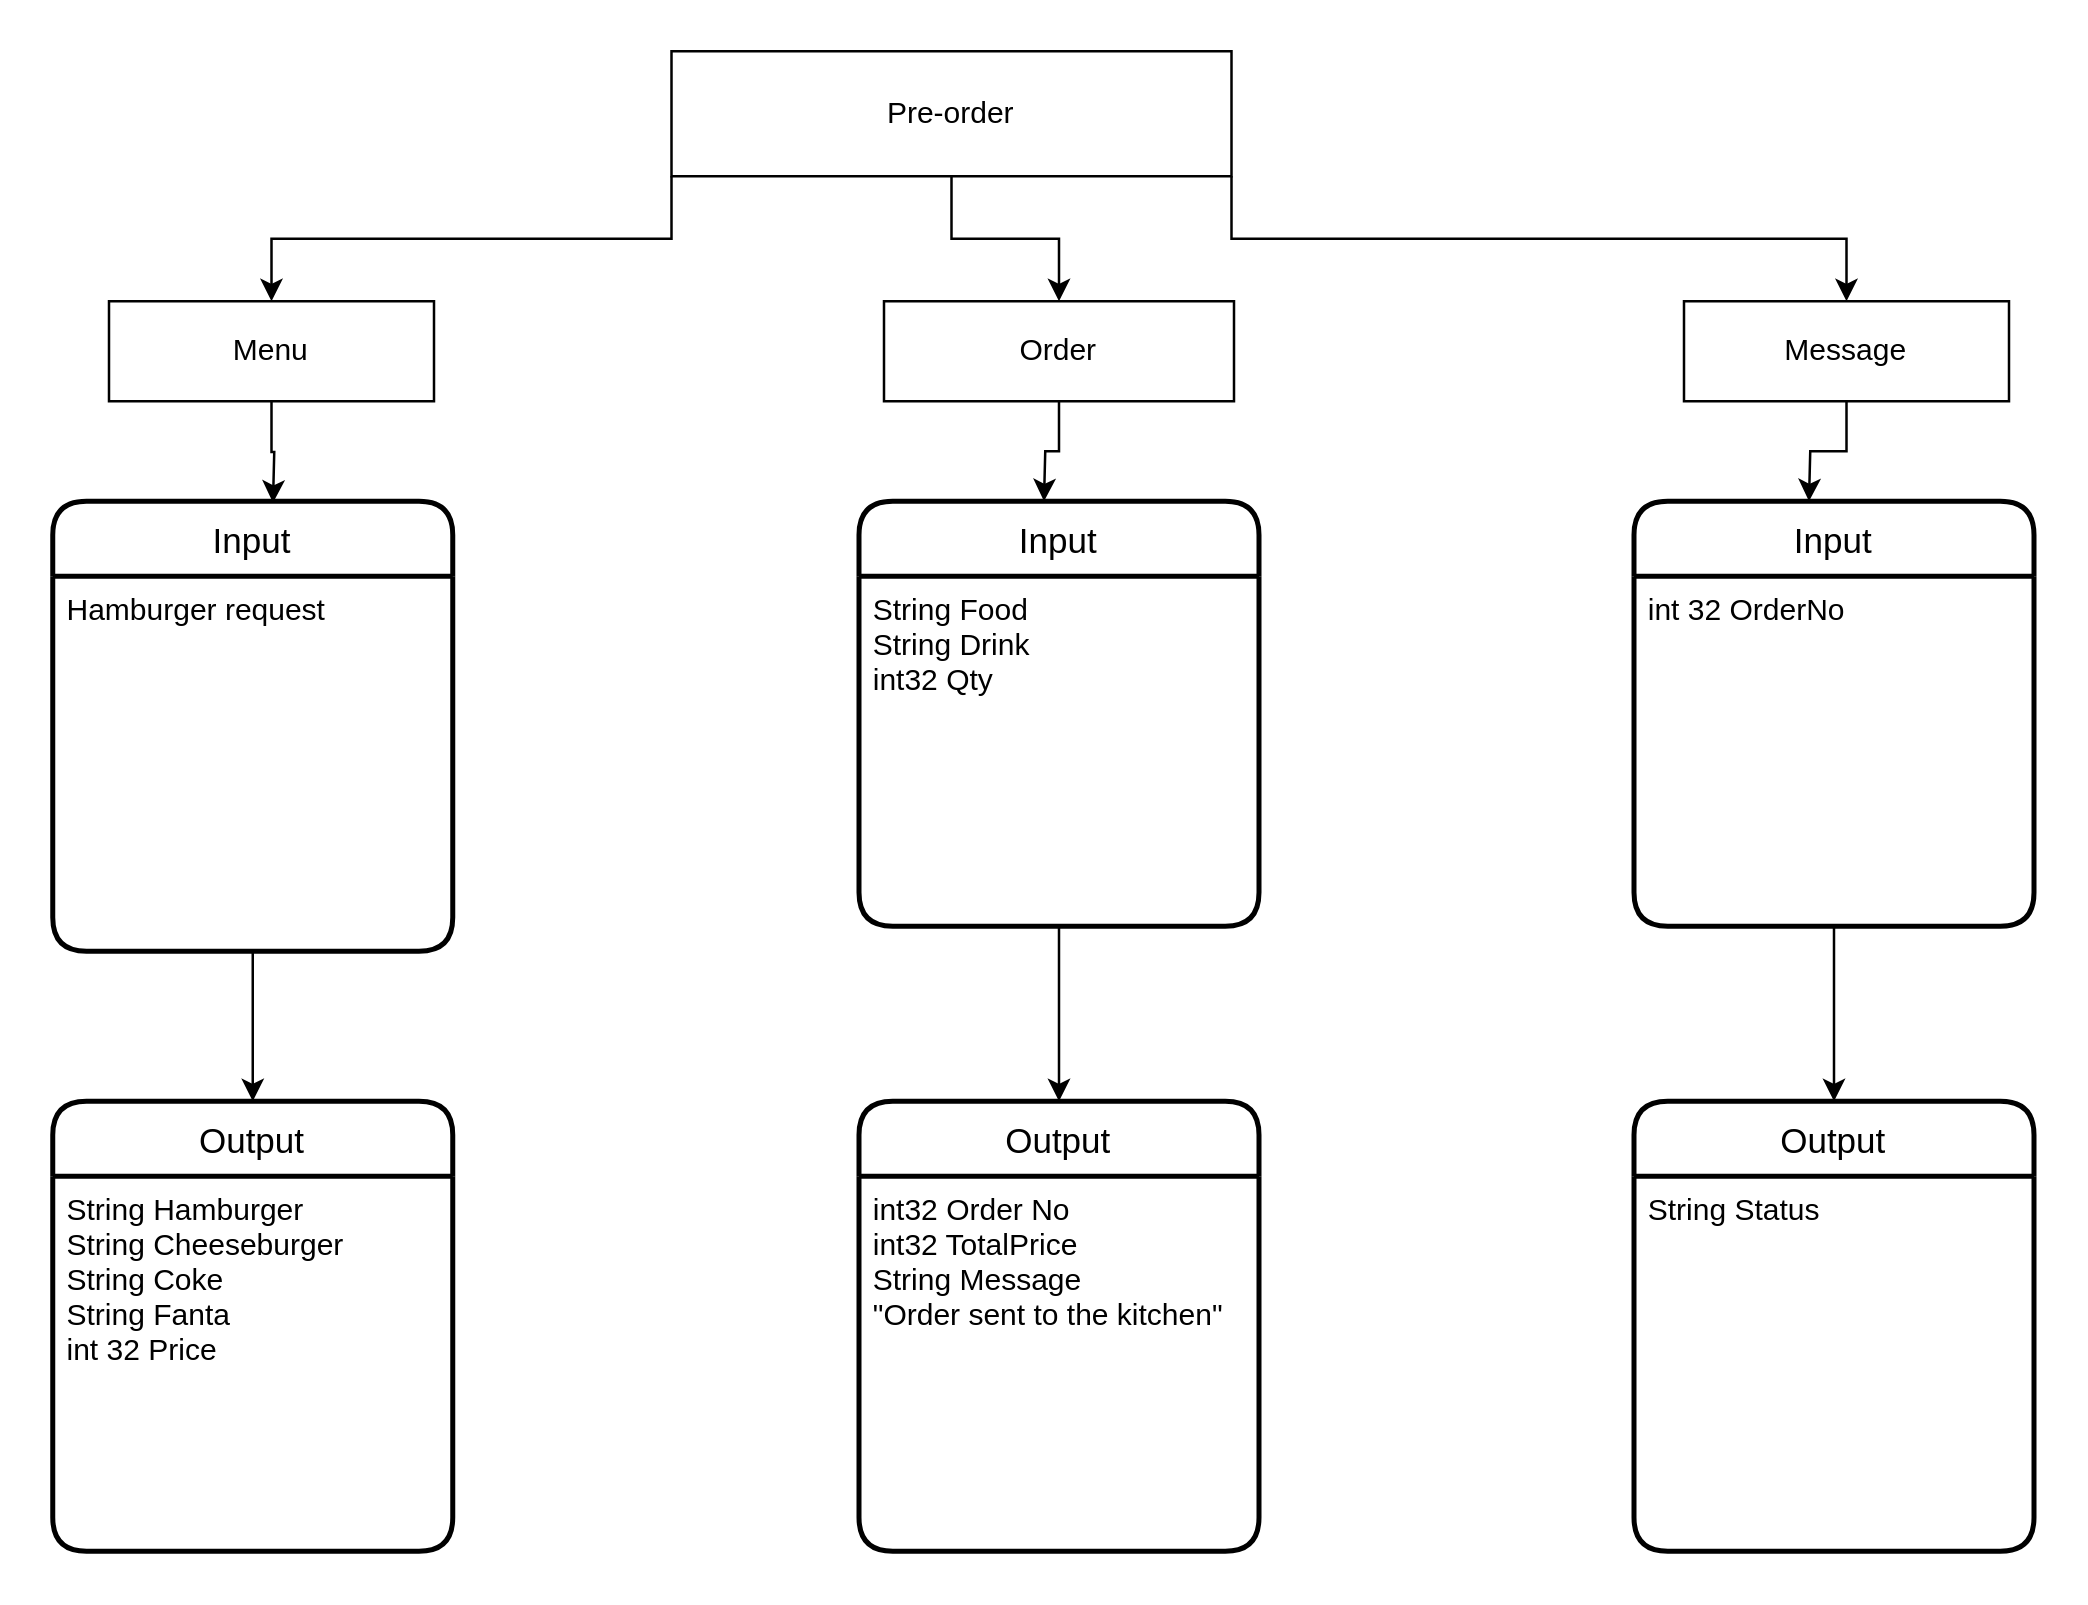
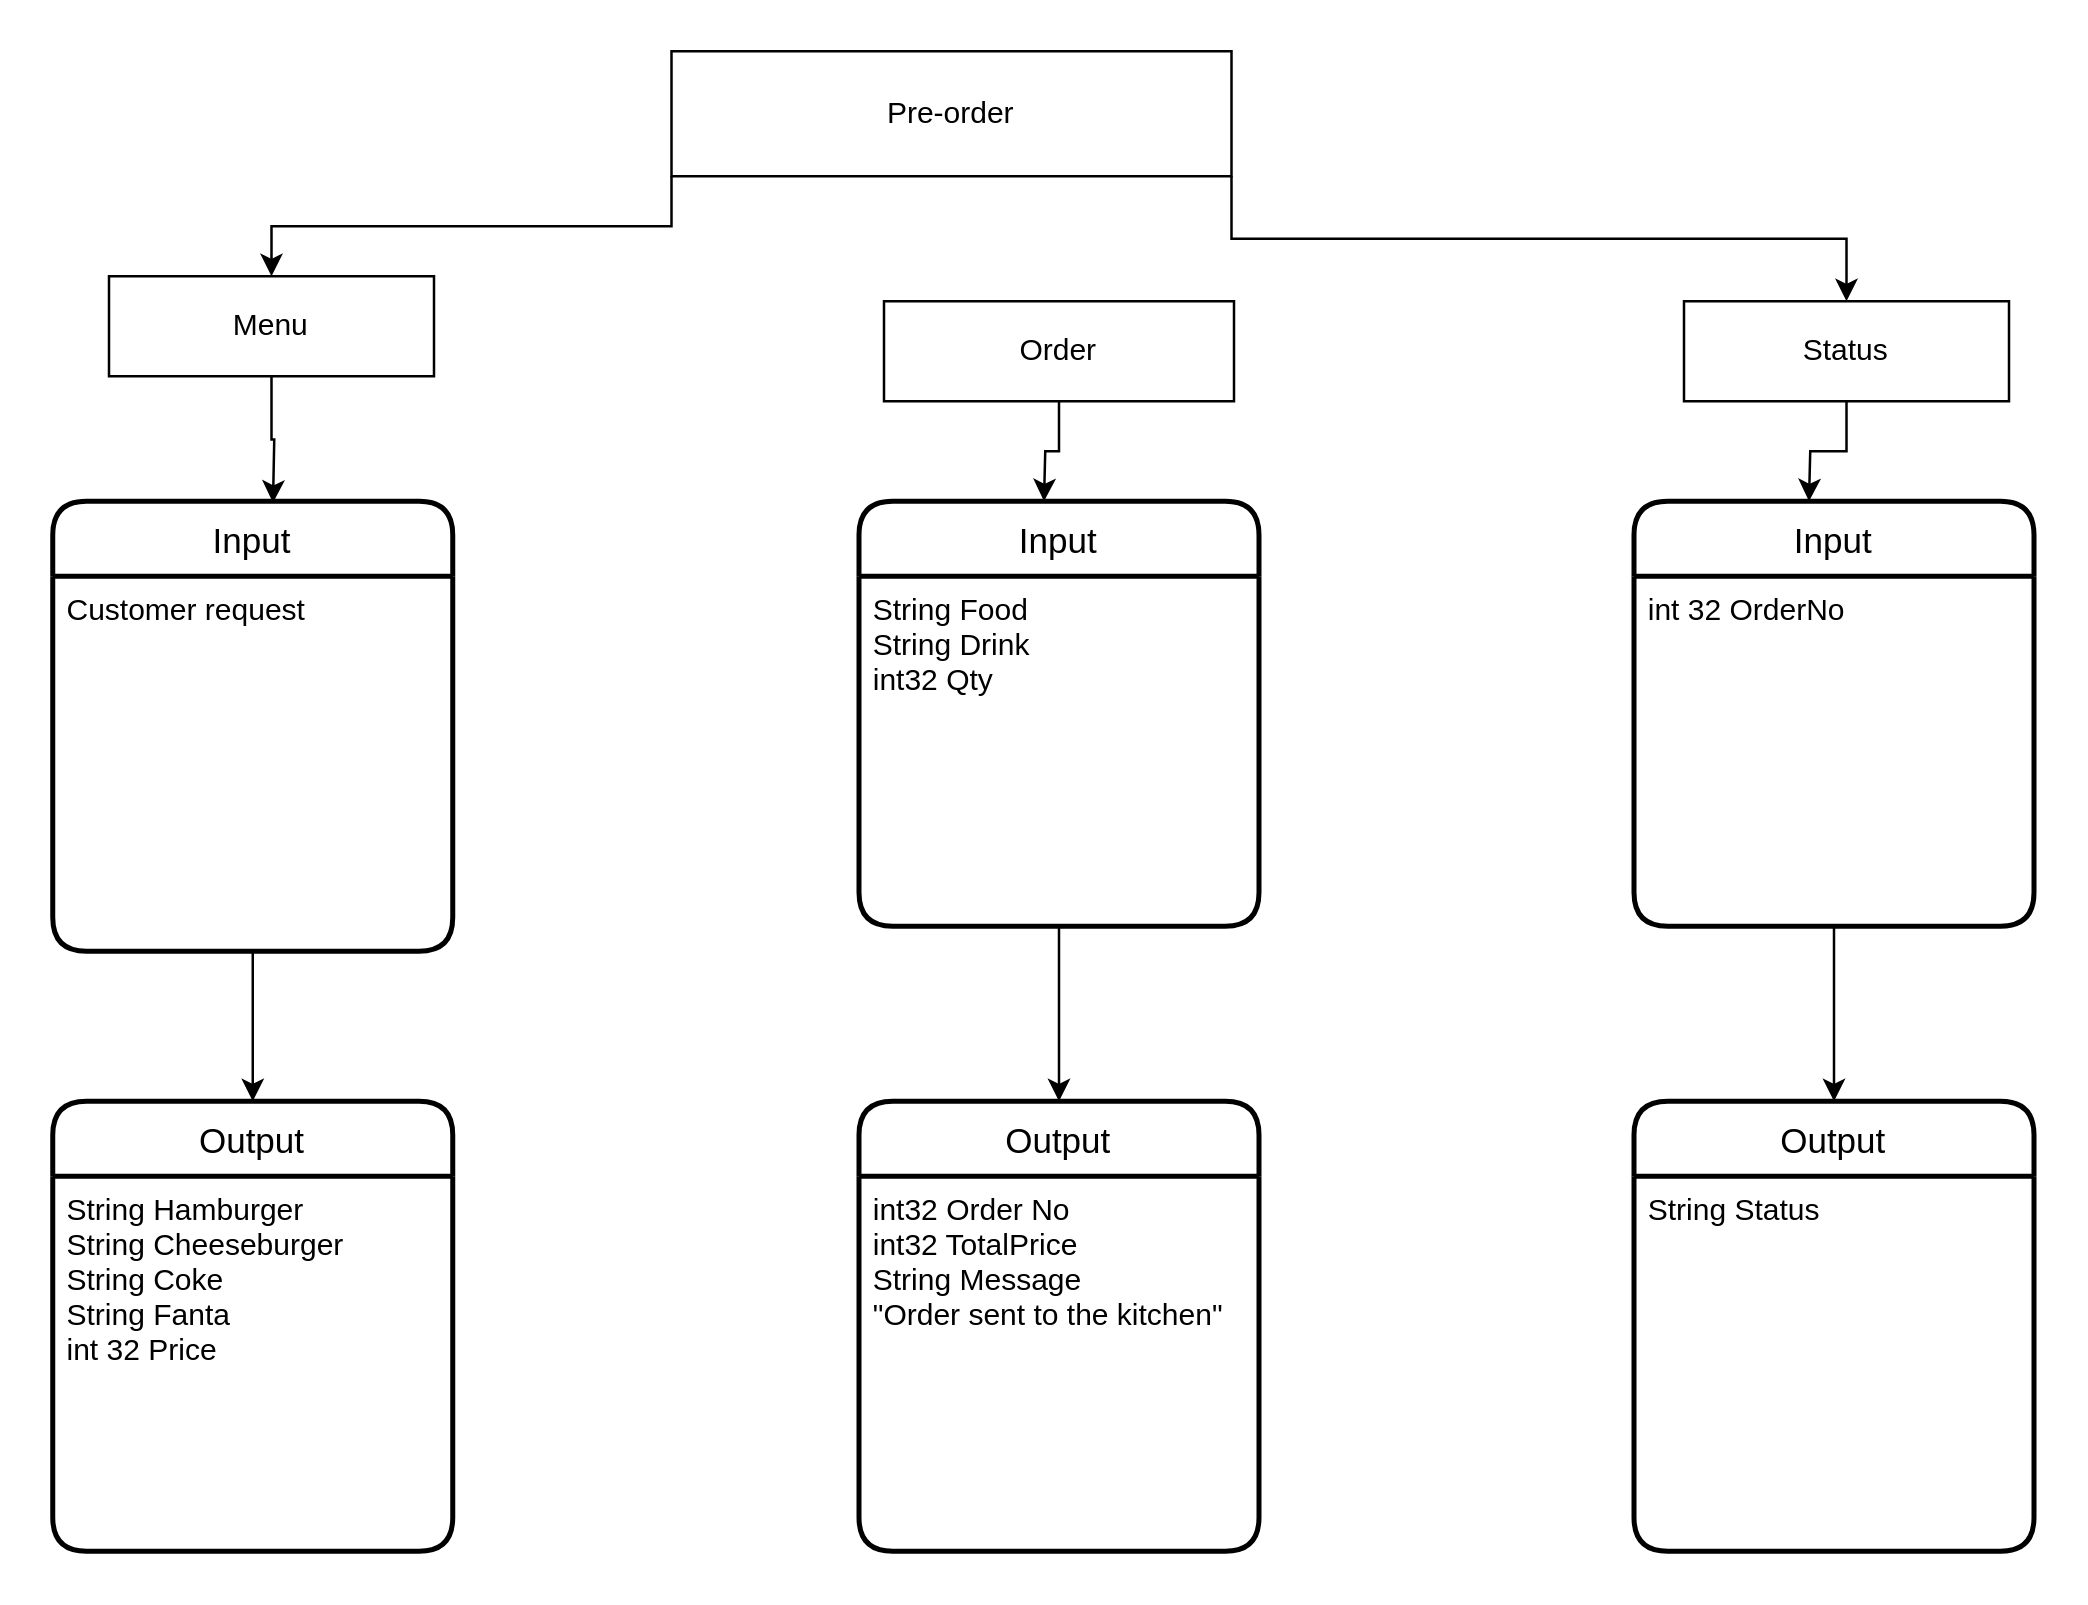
(996, 239) -> none
(271, 351) -> (271, 326)
(1846, 351) -> (1846, 351)
(205, 610) -> (197, 610)
